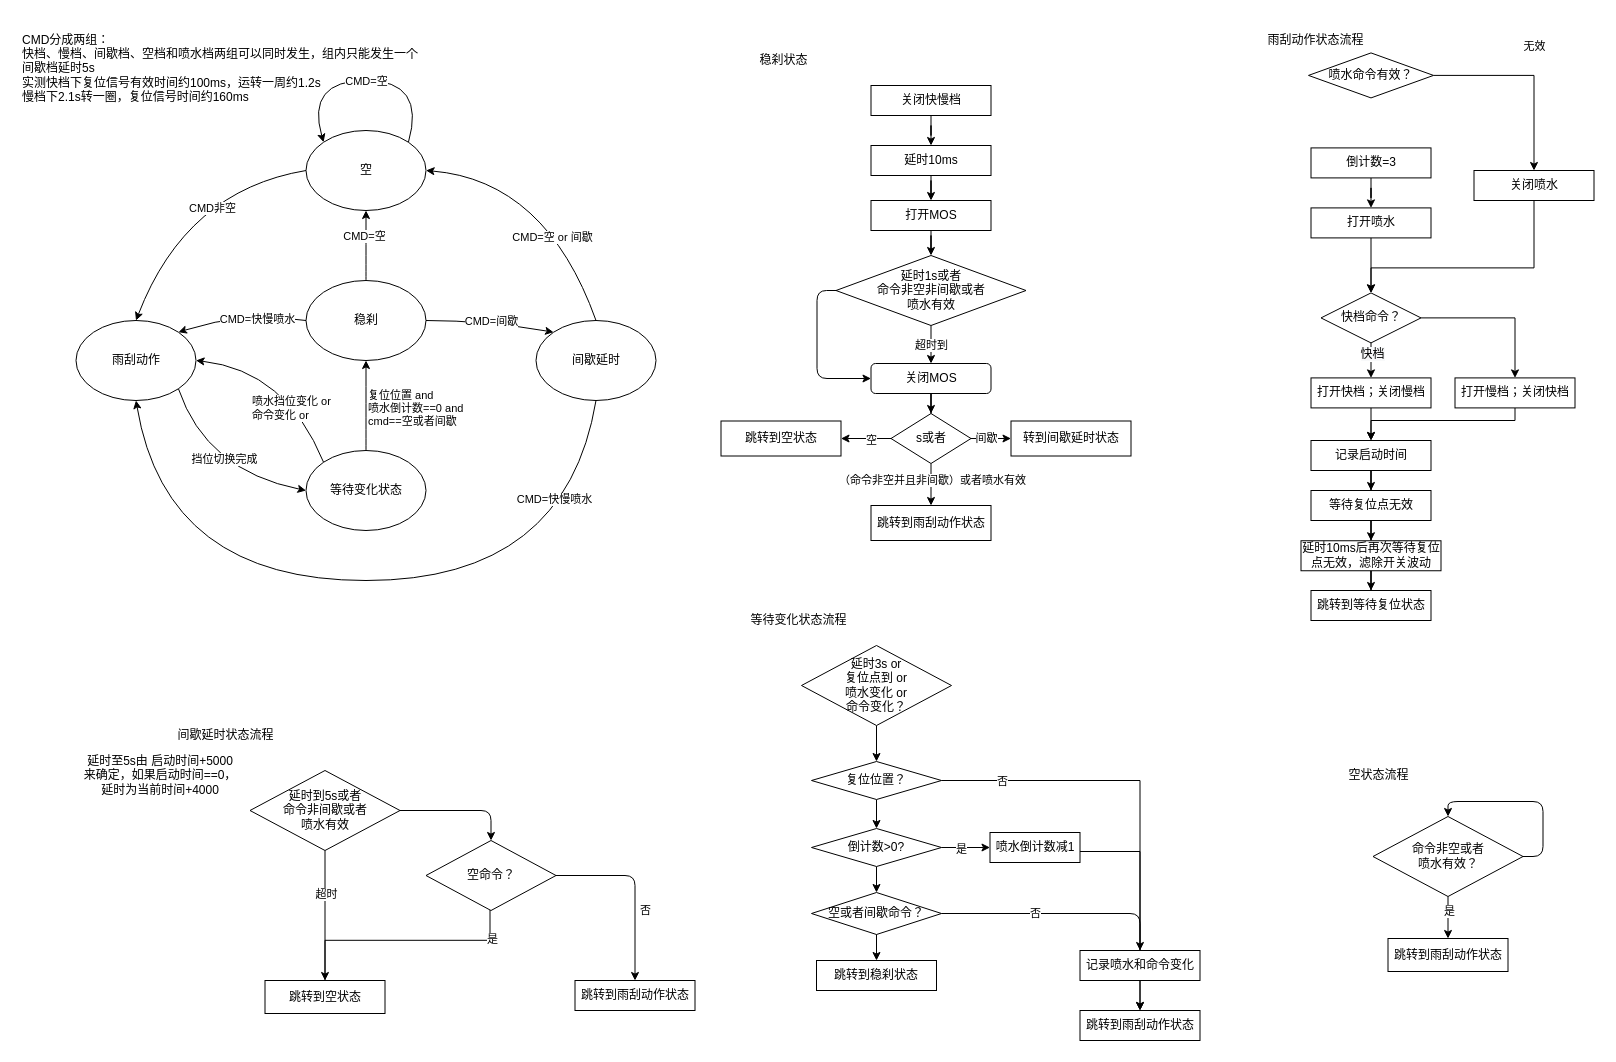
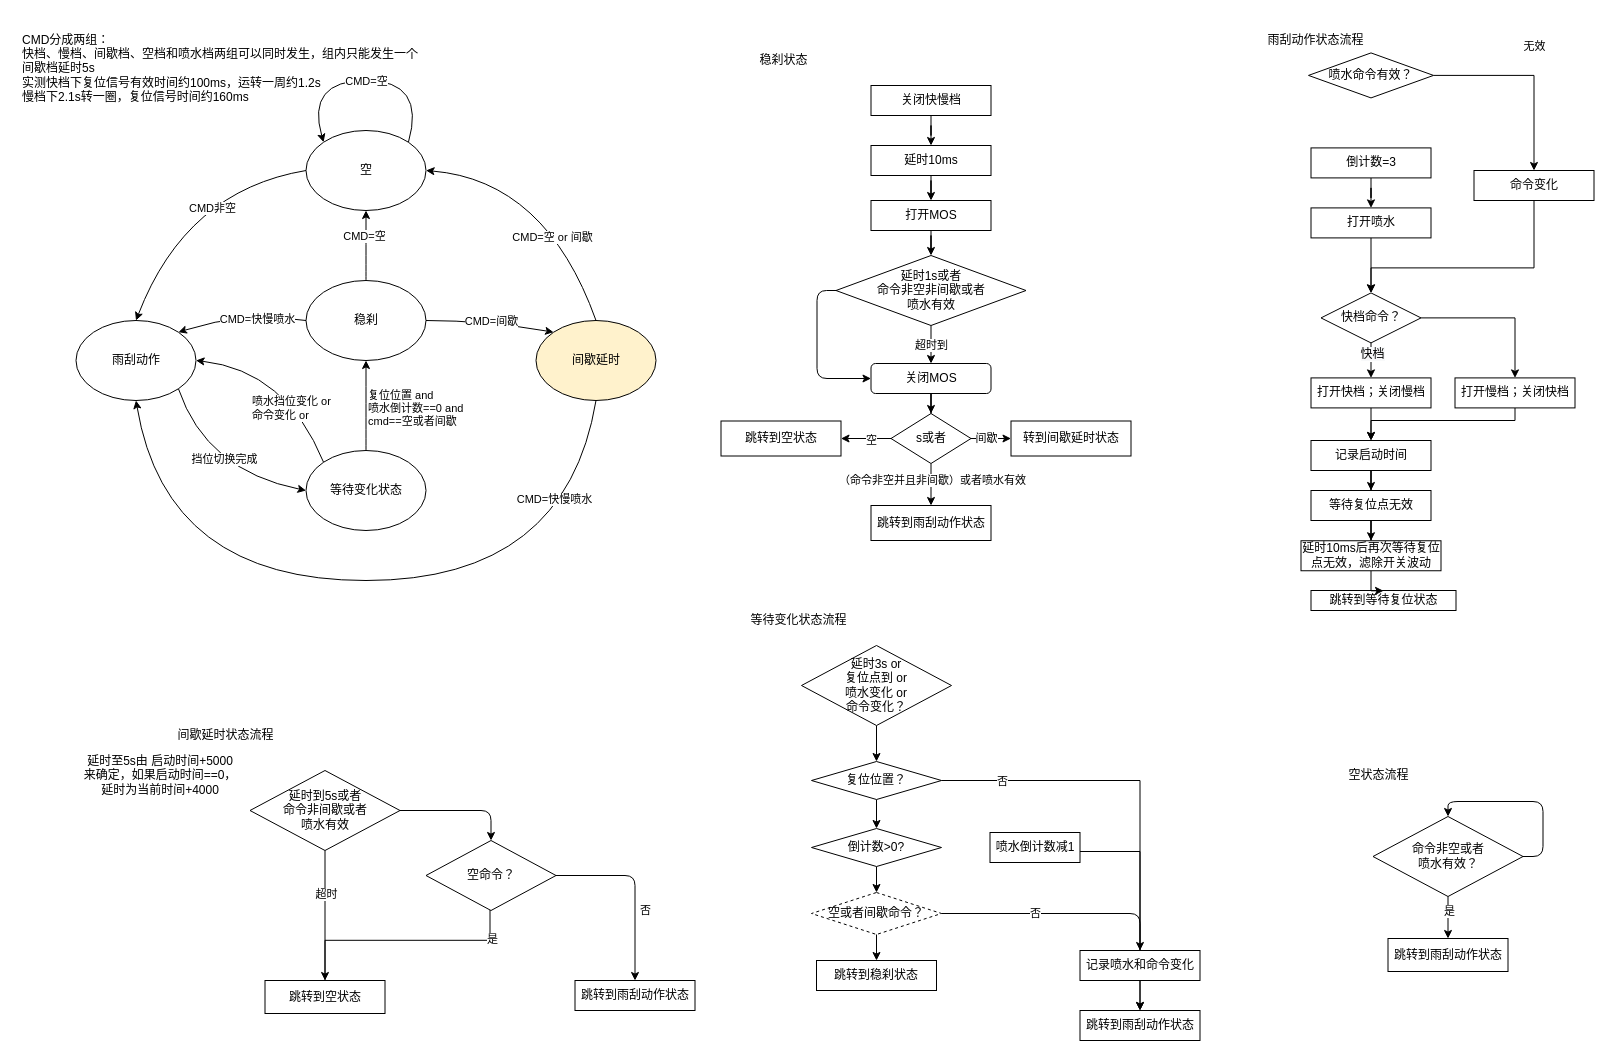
(1535, 186) -> (1535, 186)
(596, 361) -> (596, 361)
(1371, 606) -> (1384, 601)
(963, 848) -> none
(877, 914) -> (877, 914)
